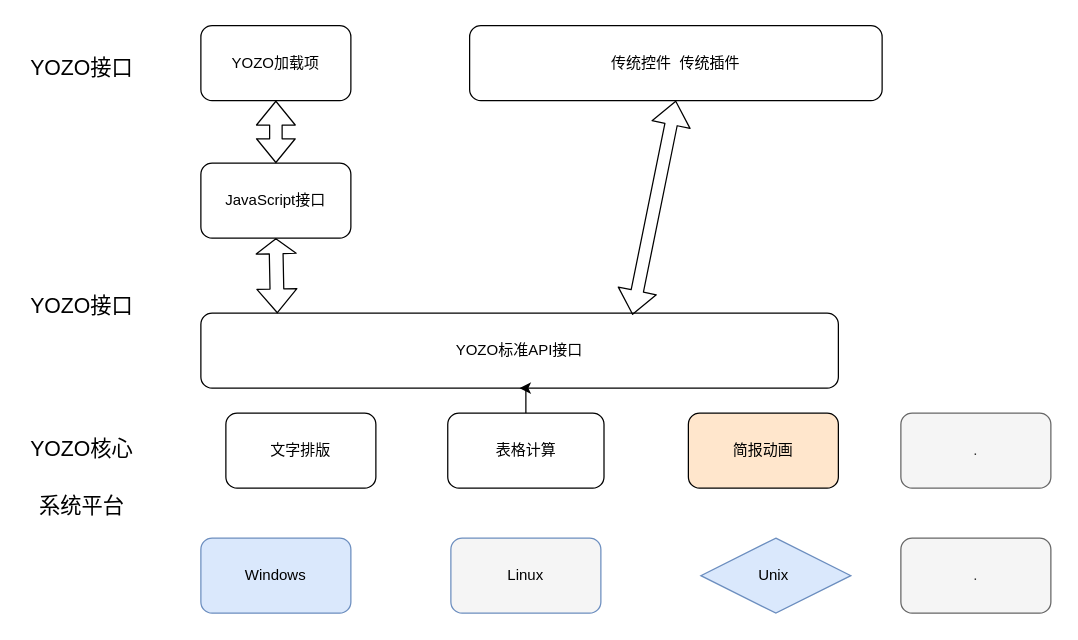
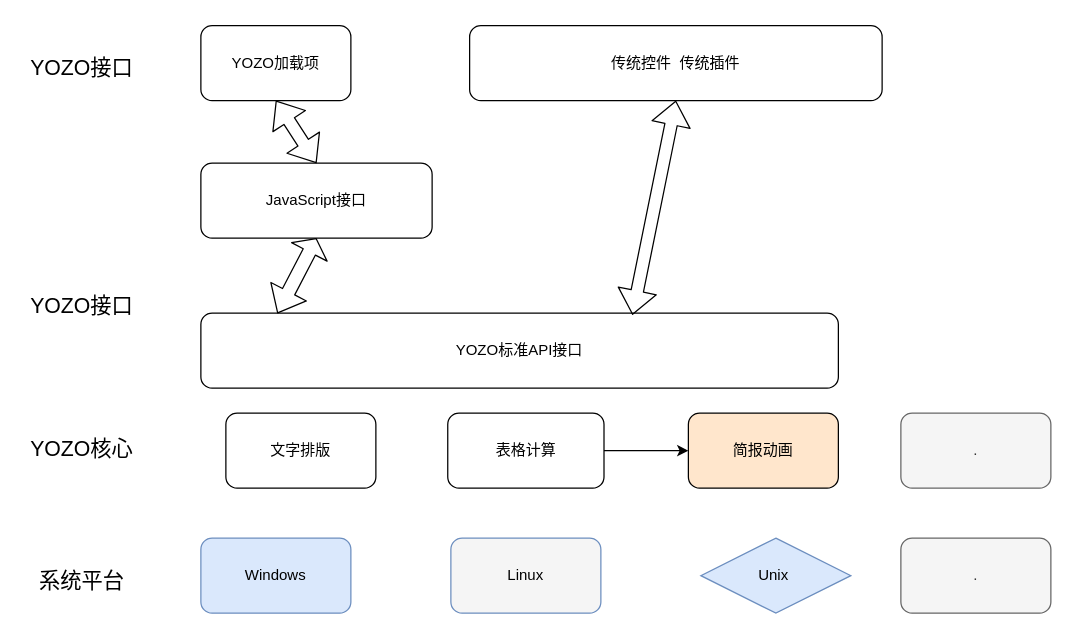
(276, 201) -> (316, 201)
(526, 400) -> (642, 451)
(82, 507) -> (82, 582)
